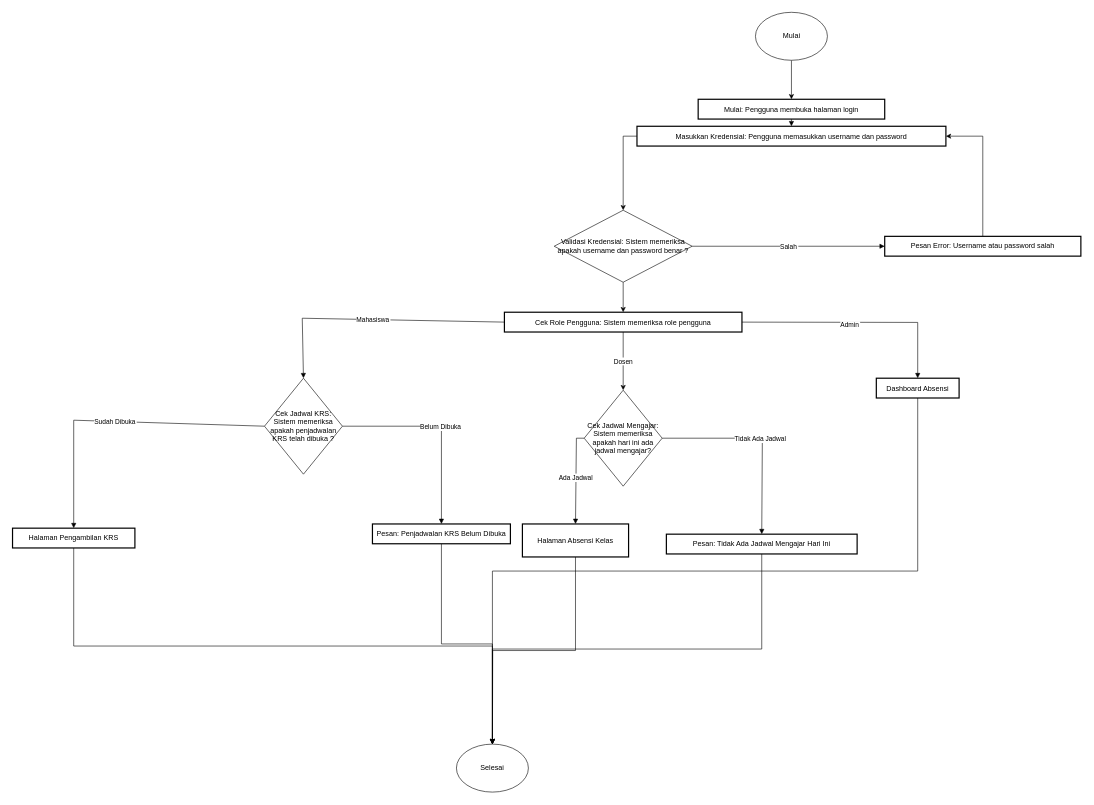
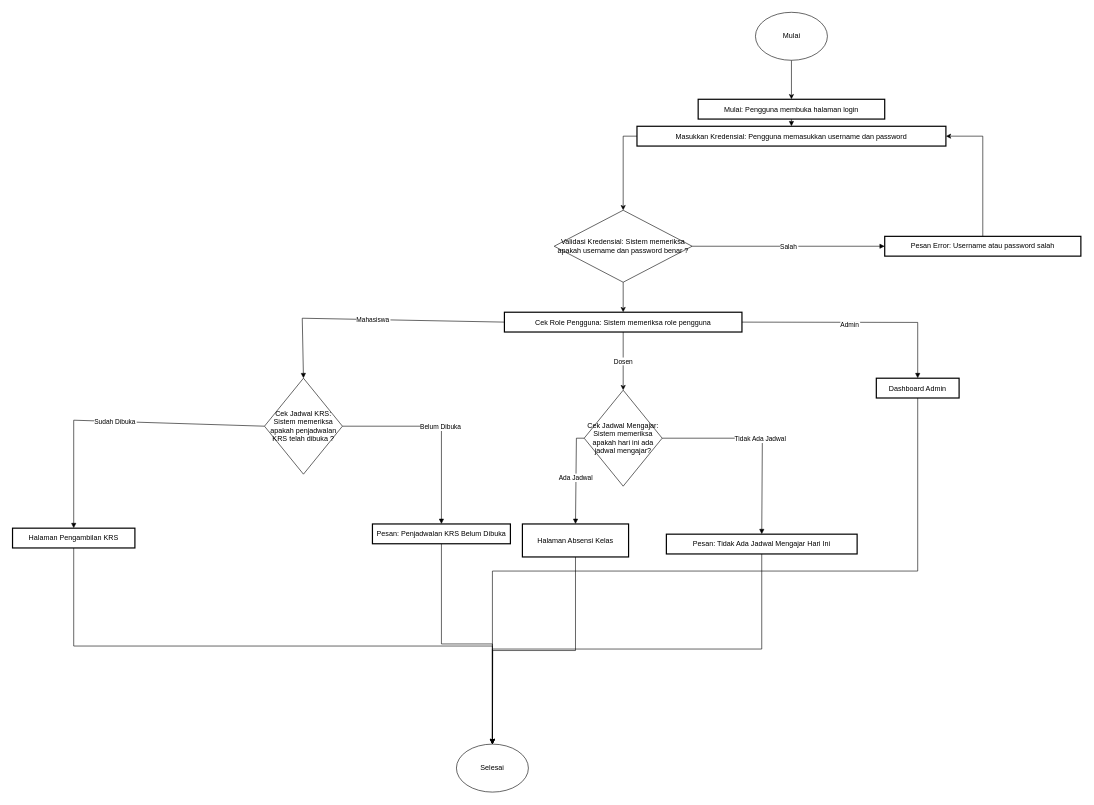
(918, 389) -> (918, 389)
